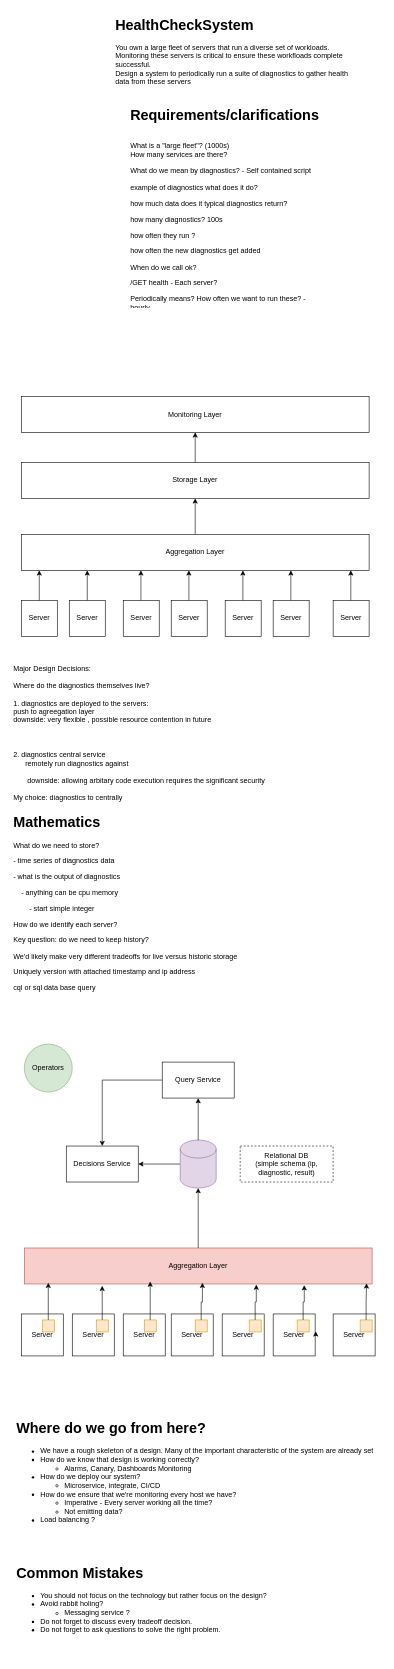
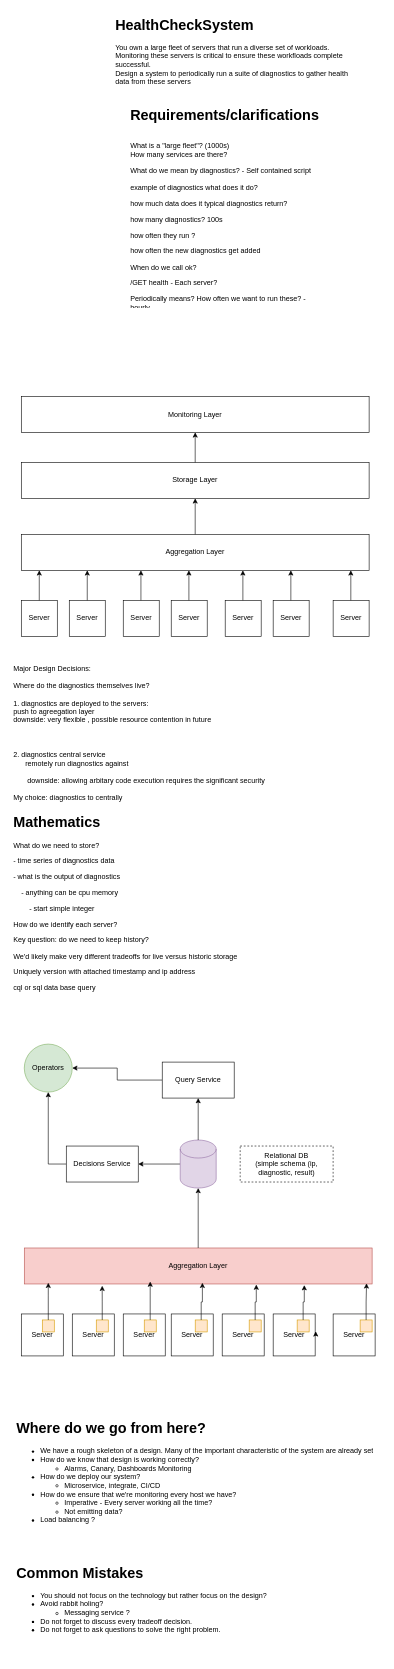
(102, 1080) -> (77, 1068)
none -> (48, 1164)
